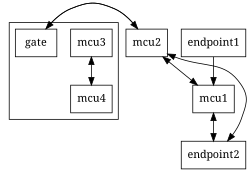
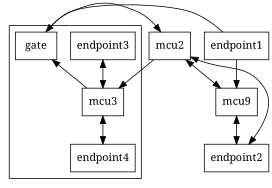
(96, 3) -> (138, 5)
none -> (103, 46)
(91, 99) -> (103, 158)
(214, 99) -> (237, 102)
